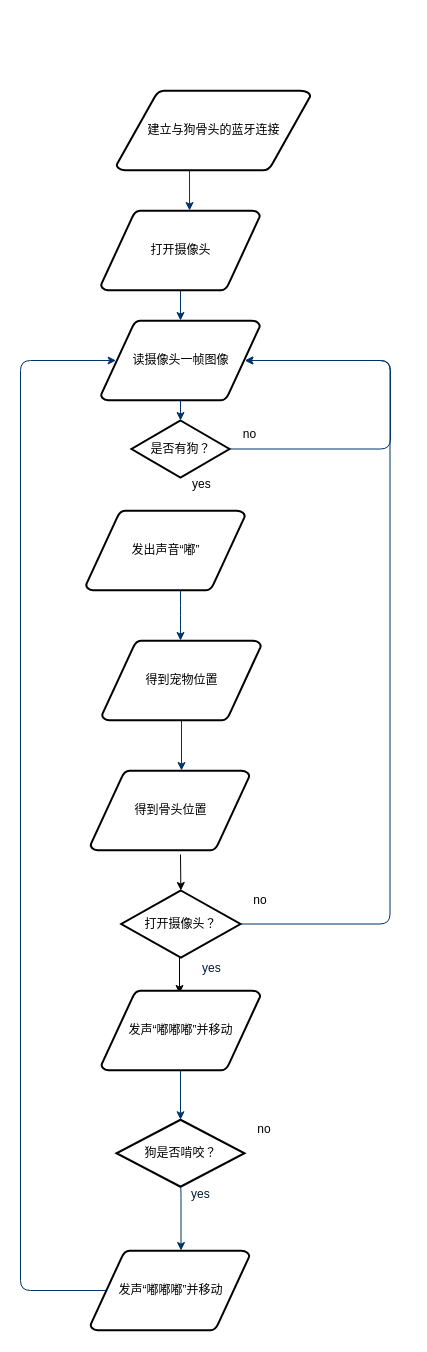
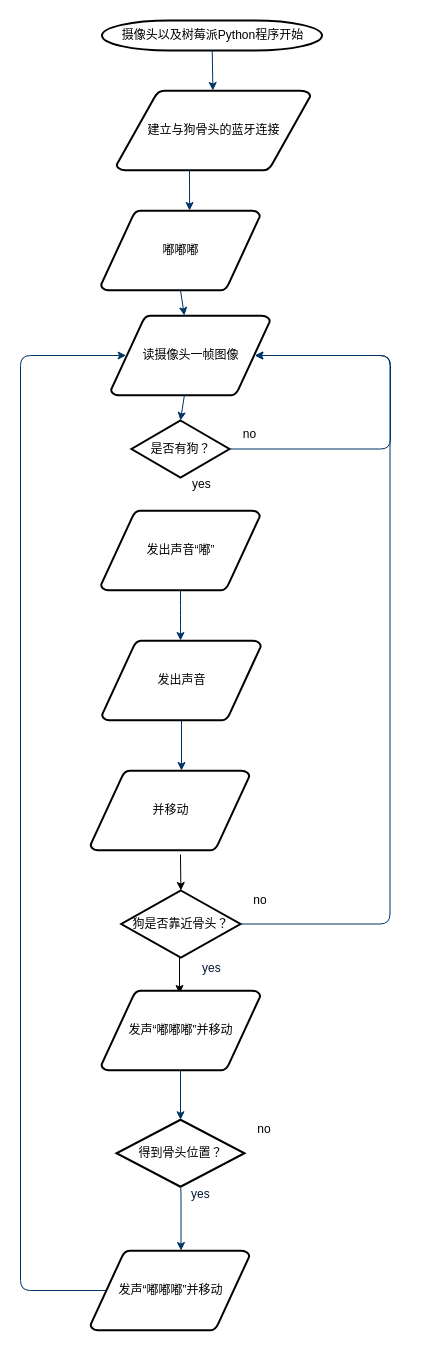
none -> (212, 36)
none -> (212, 67)
(181, 251) -> (181, 251)
(181, 361) -> (191, 356)
(166, 551) -> (181, 551)
(182, 681) -> (182, 681)
(171, 811) -> (171, 811)
(181, 925) -> (181, 925)
(181, 1154) -> (181, 1154)
